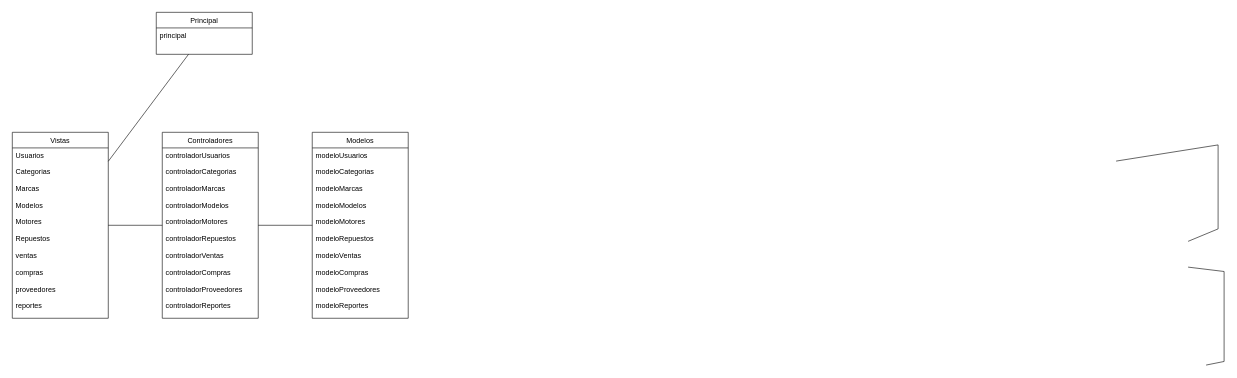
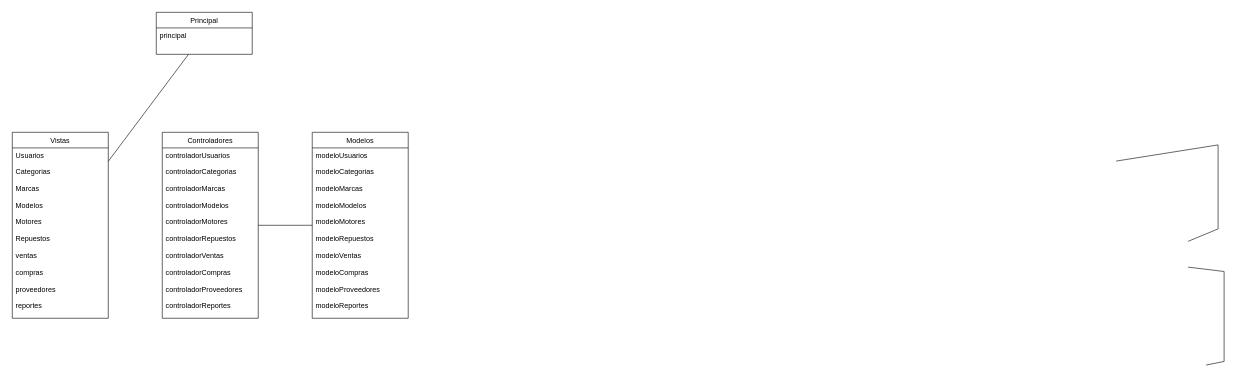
(135, 225) -> none
